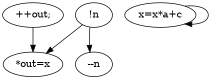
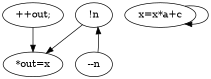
(89, 36) -> (99, 43)
